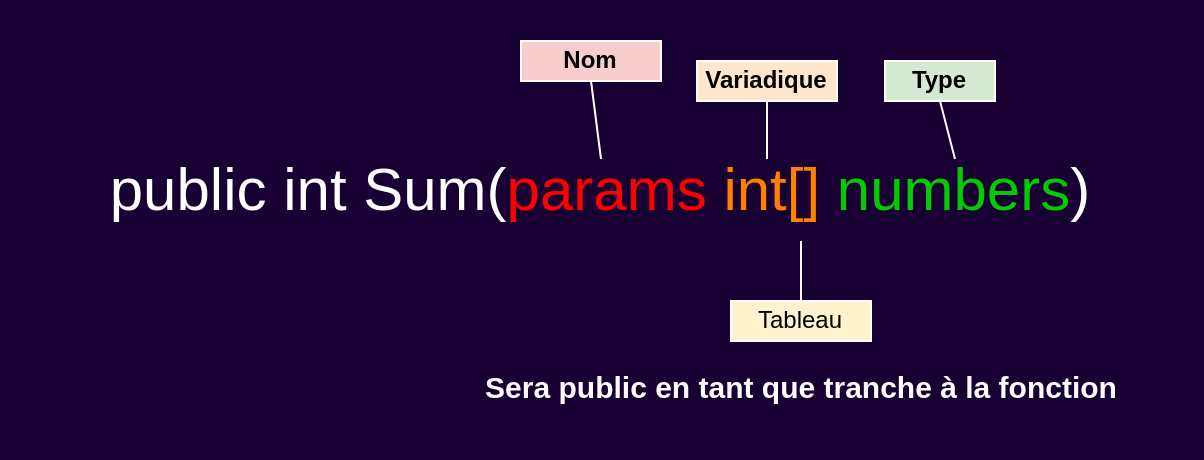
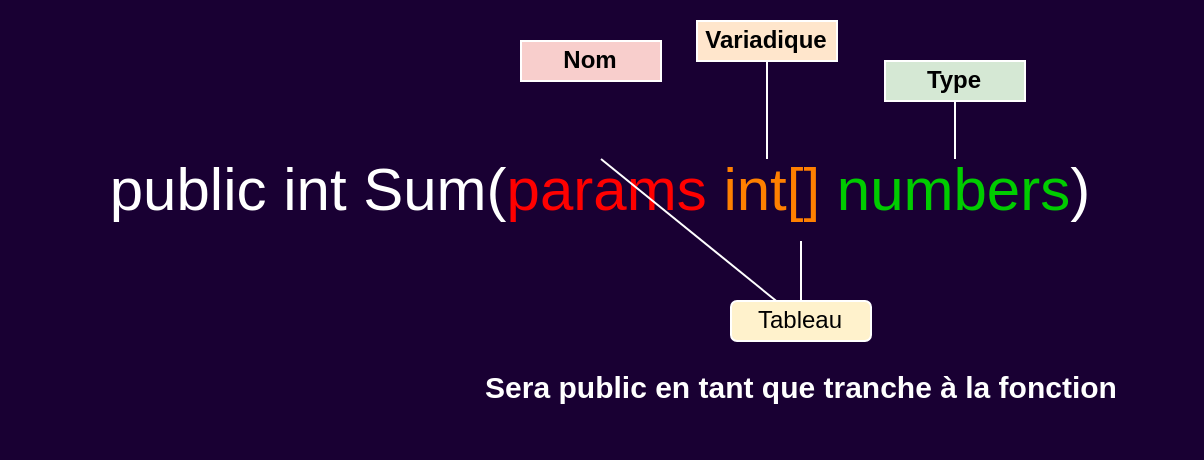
(767, 81) -> (767, 41)
(940, 81) -> (955, 81)
(596, 120) -> (688, 230)
(801, 321) -> (801, 321)
